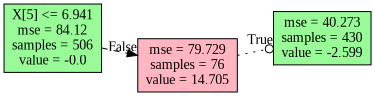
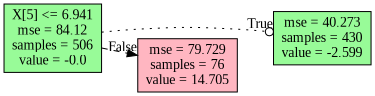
(251, 52) -> (183, 27)
